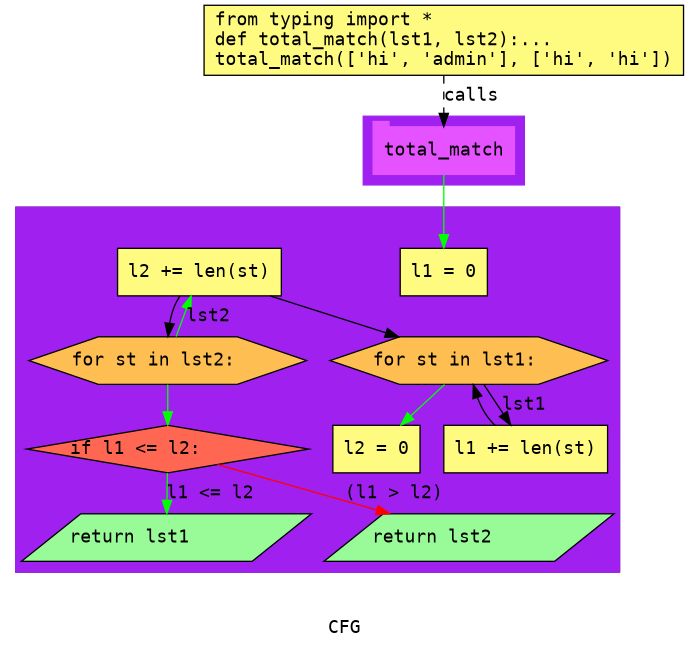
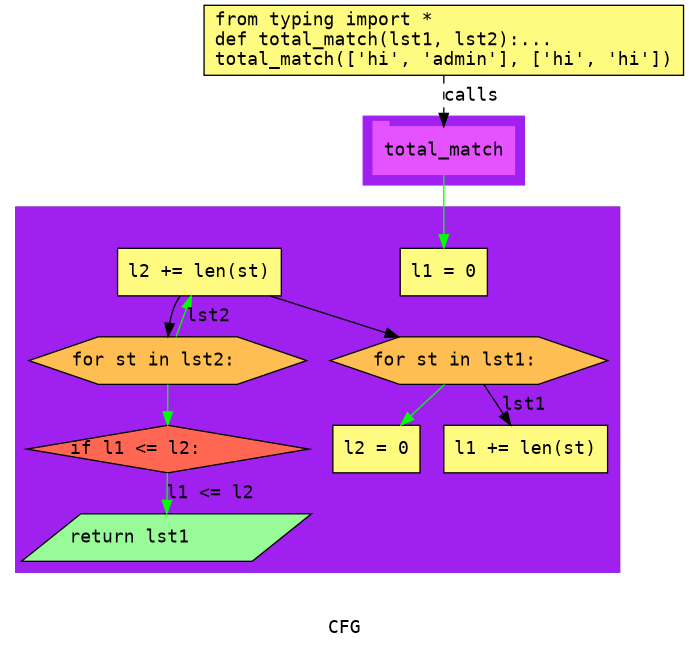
(485, 412) -> none
(469, 538) -> none
